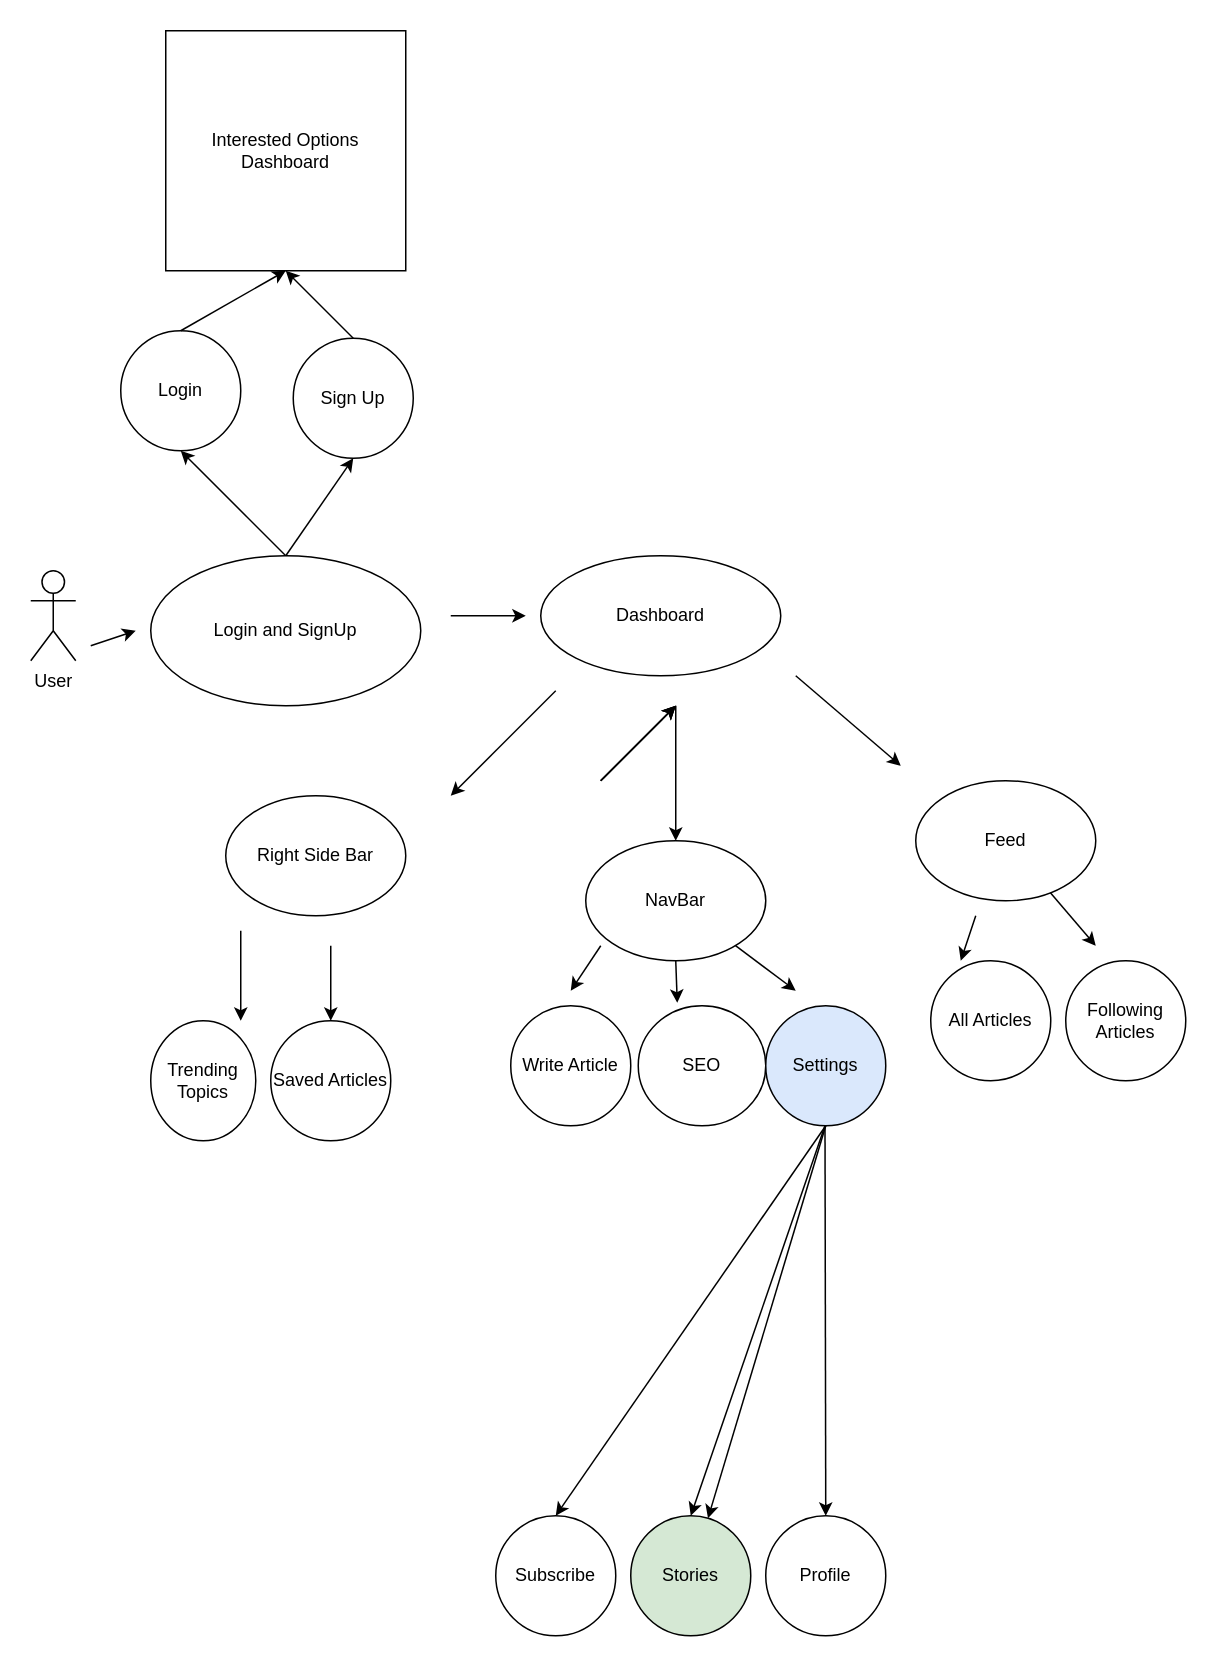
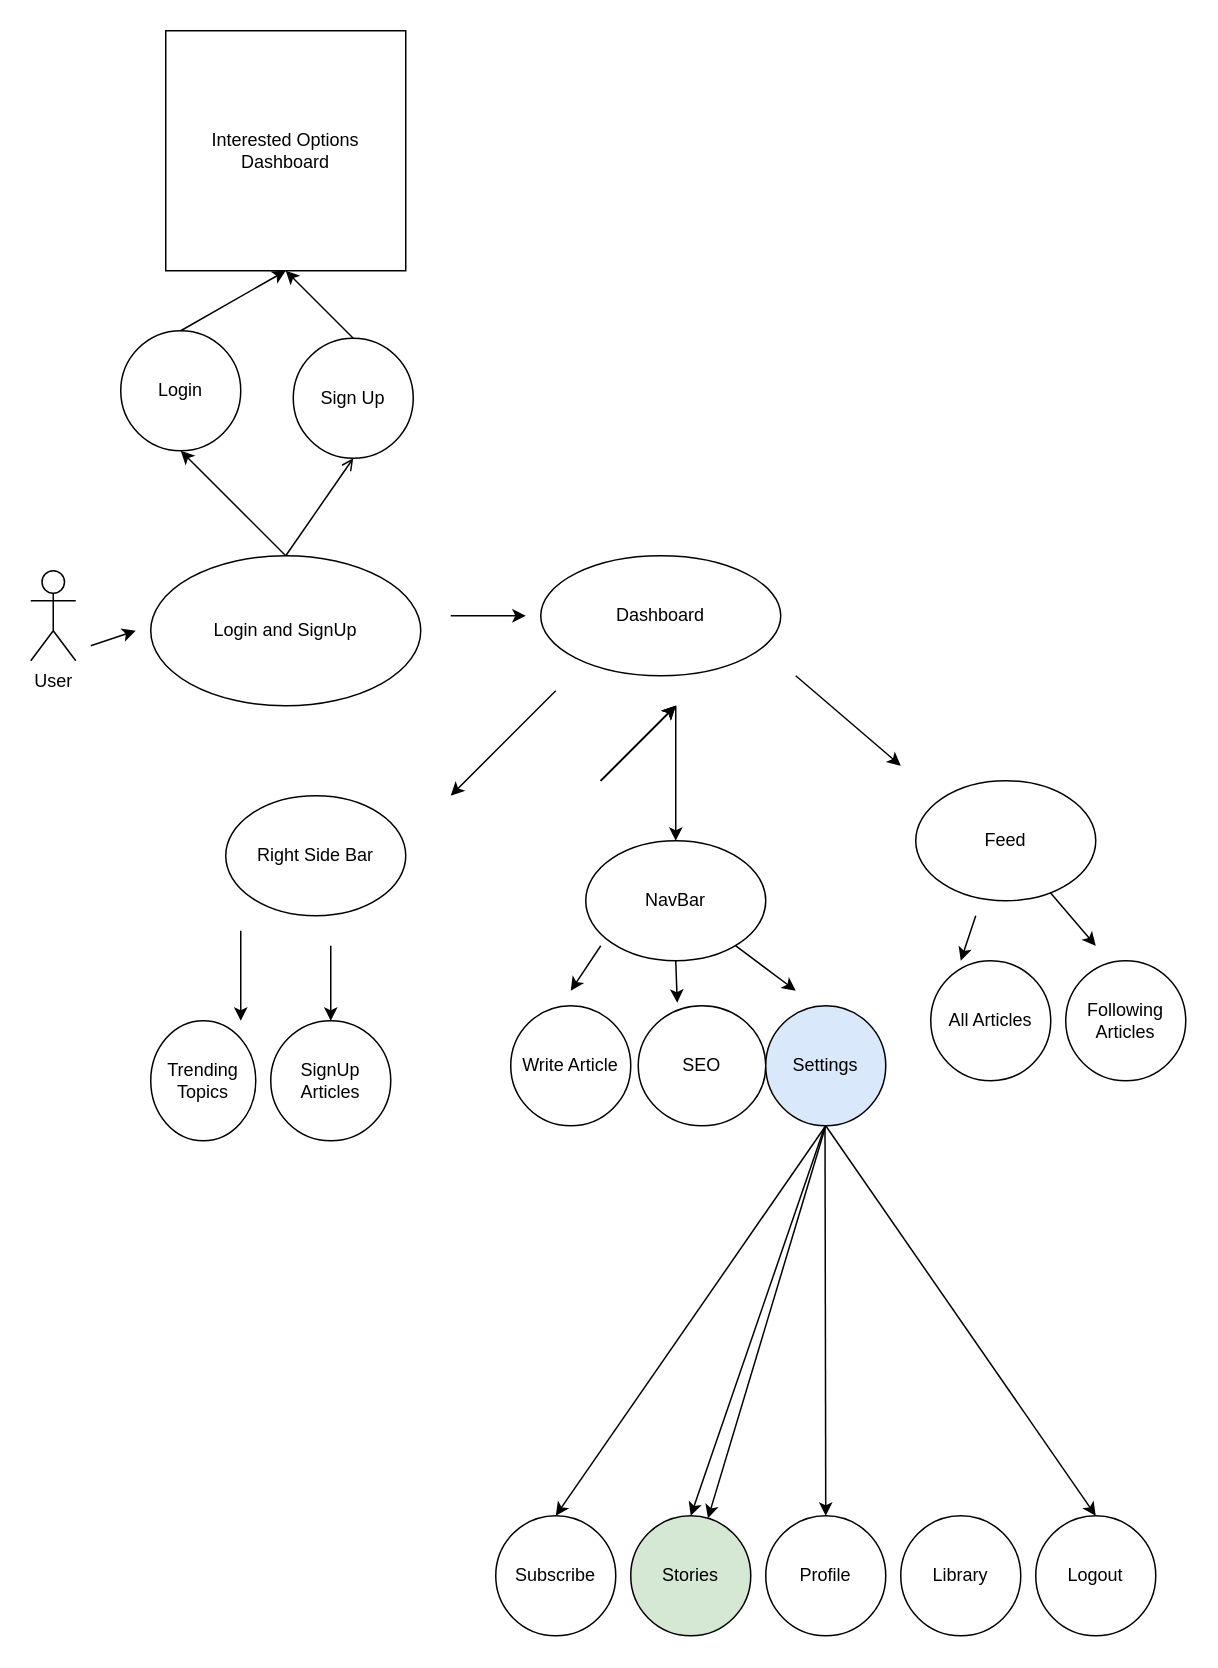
(347, 468) -> (348, 466)
(331, 1081) -> (331, 1081)
none -> (959, 1318)
none -> (961, 1576)
none -> (1096, 1576)
